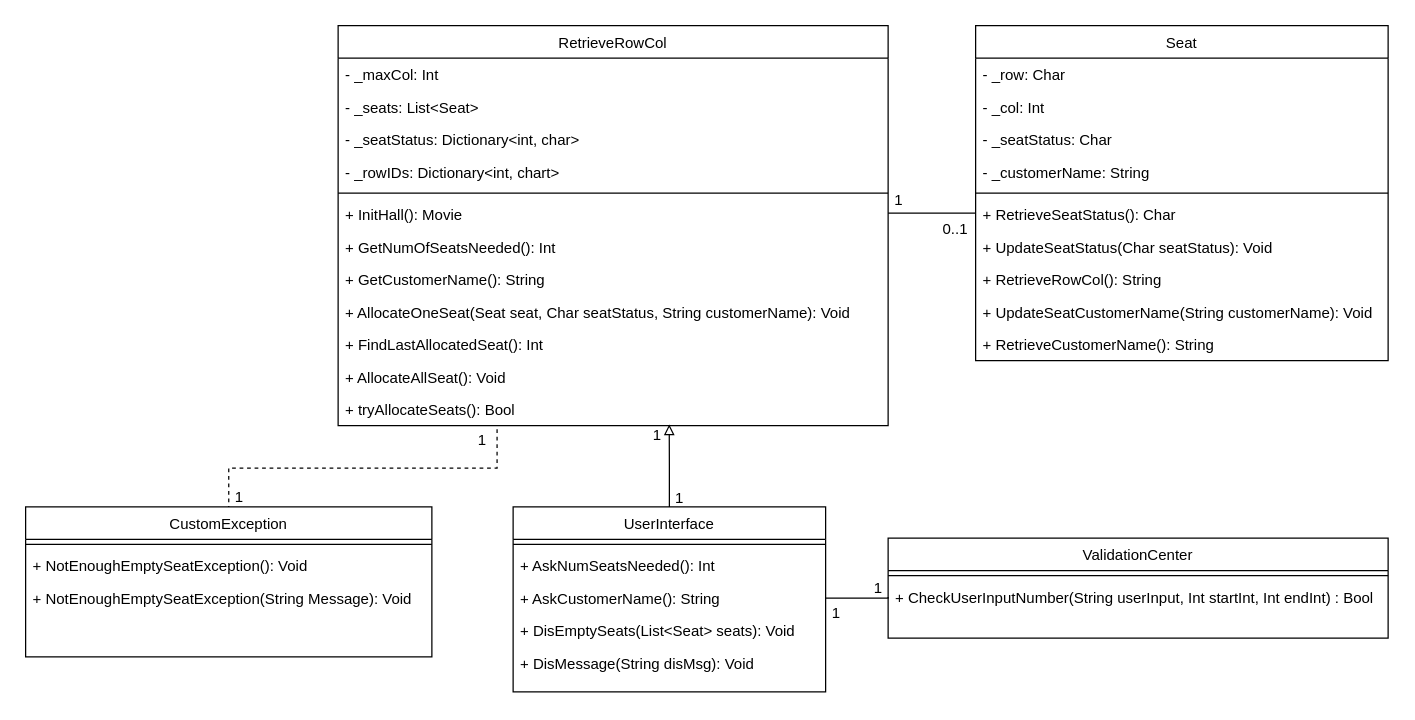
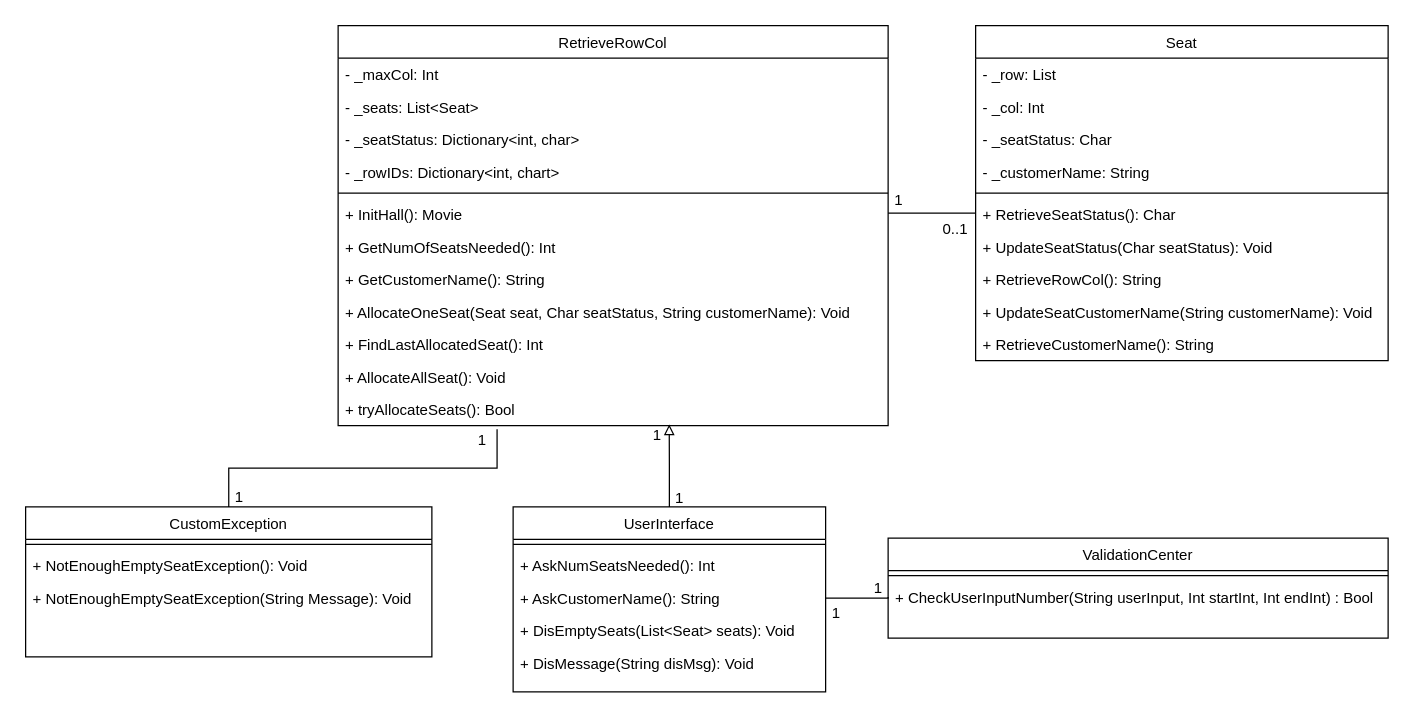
(1027, 75) -> (1025, 75)
(362, 468) -> (362, 468)
